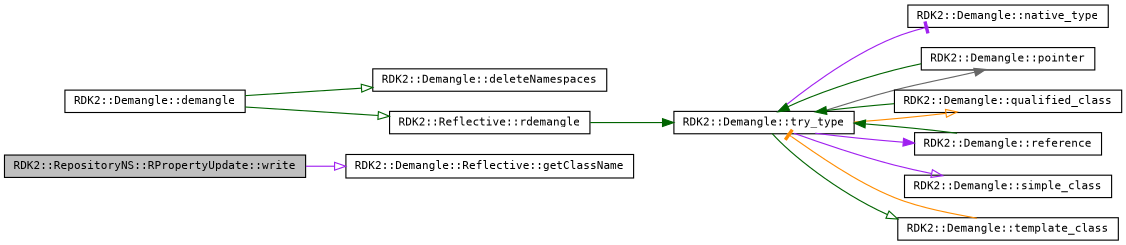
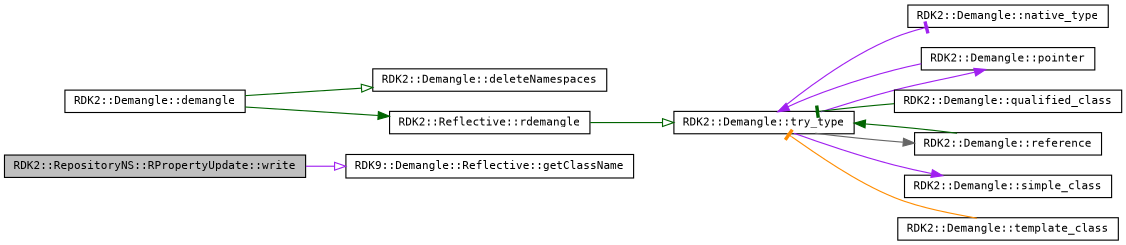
(854, 82) -> (854, 82)
(897, 89) -> (897, 89)
(861, 107) -> (861, 107)
(312, 111) -> (312, 111)
(900, 118) -> none
(626, 123) -> (626, 123)
(859, 138) -> (859, 138)
(862, 156) -> (862, 156)
(490, 166) -> (490, 166)
(826, 179) -> none
